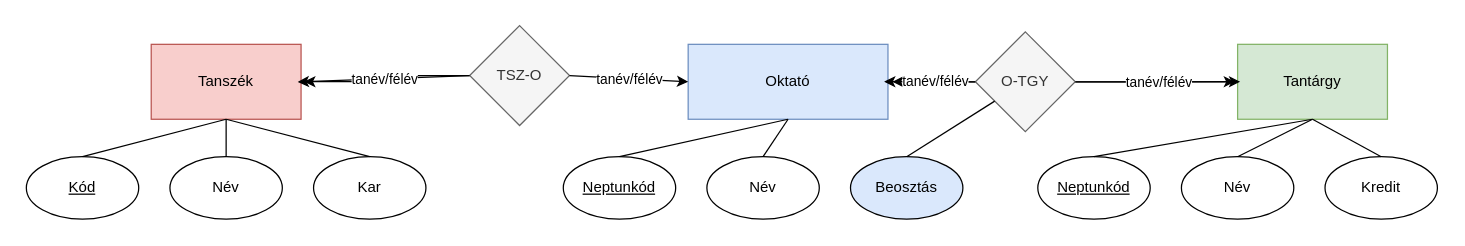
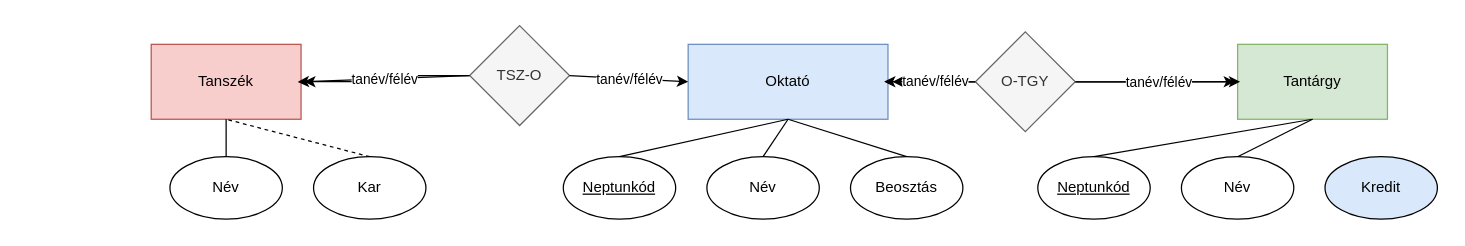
(951, 129) -> (848, 138)
(298, 138) -> (298, 138)
(1348, 138) -> none
(152, 139) -> none
(82, 188) -> none
(907, 188) -> (907, 188)
(1382, 188) -> (1382, 188)
